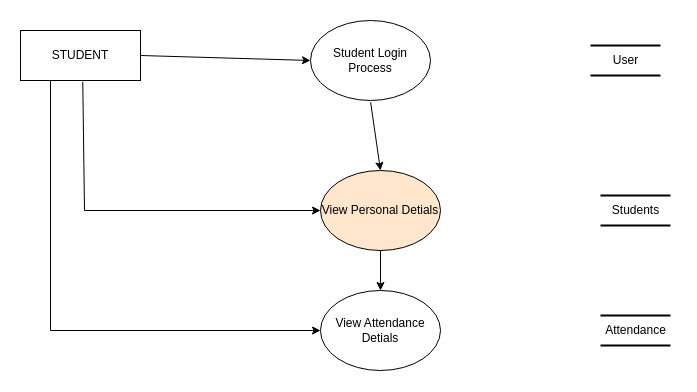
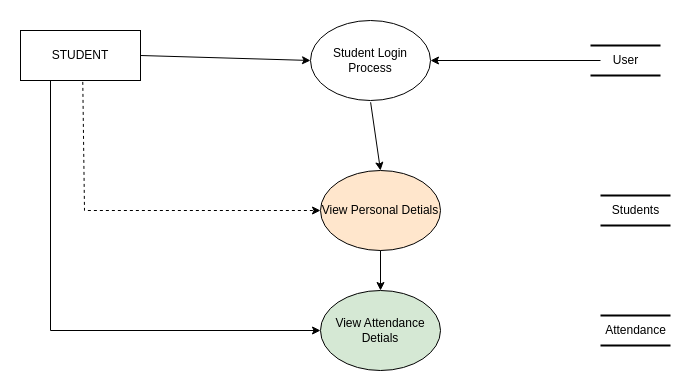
none -> (519, 61)
(136, 211) -> (136, 211)
(381, 331) -> (381, 331)
